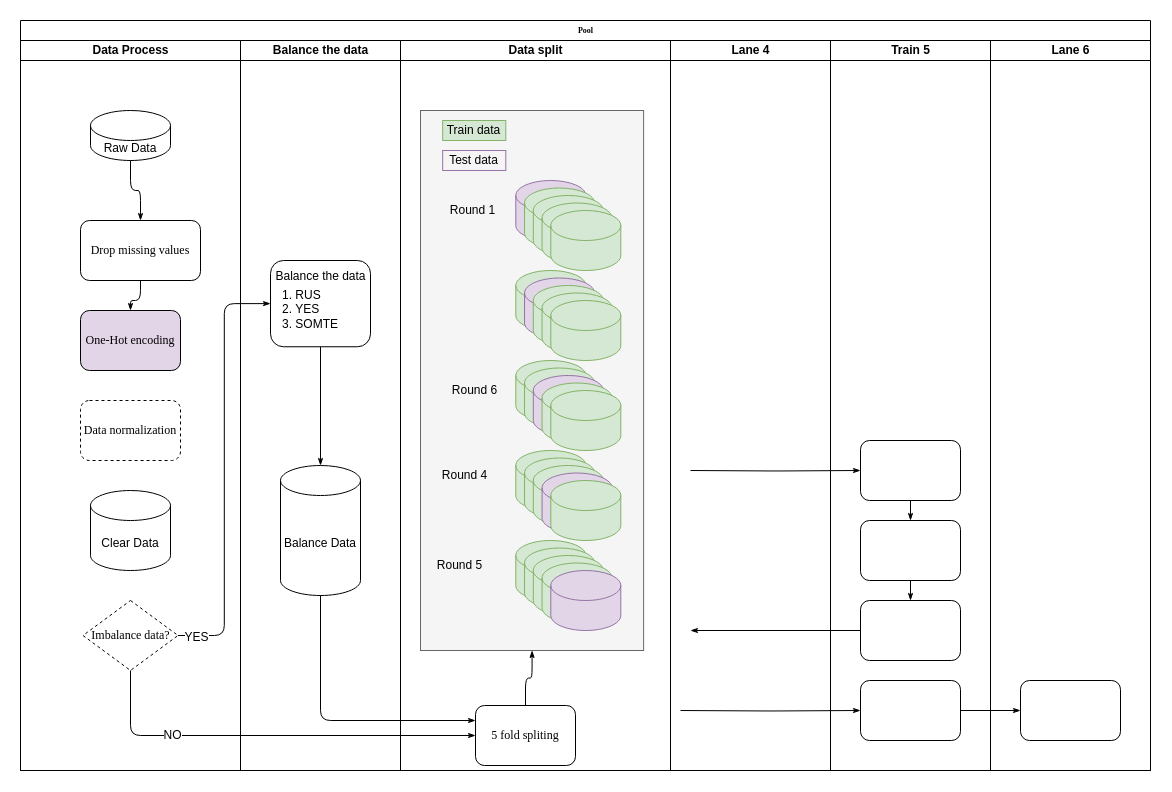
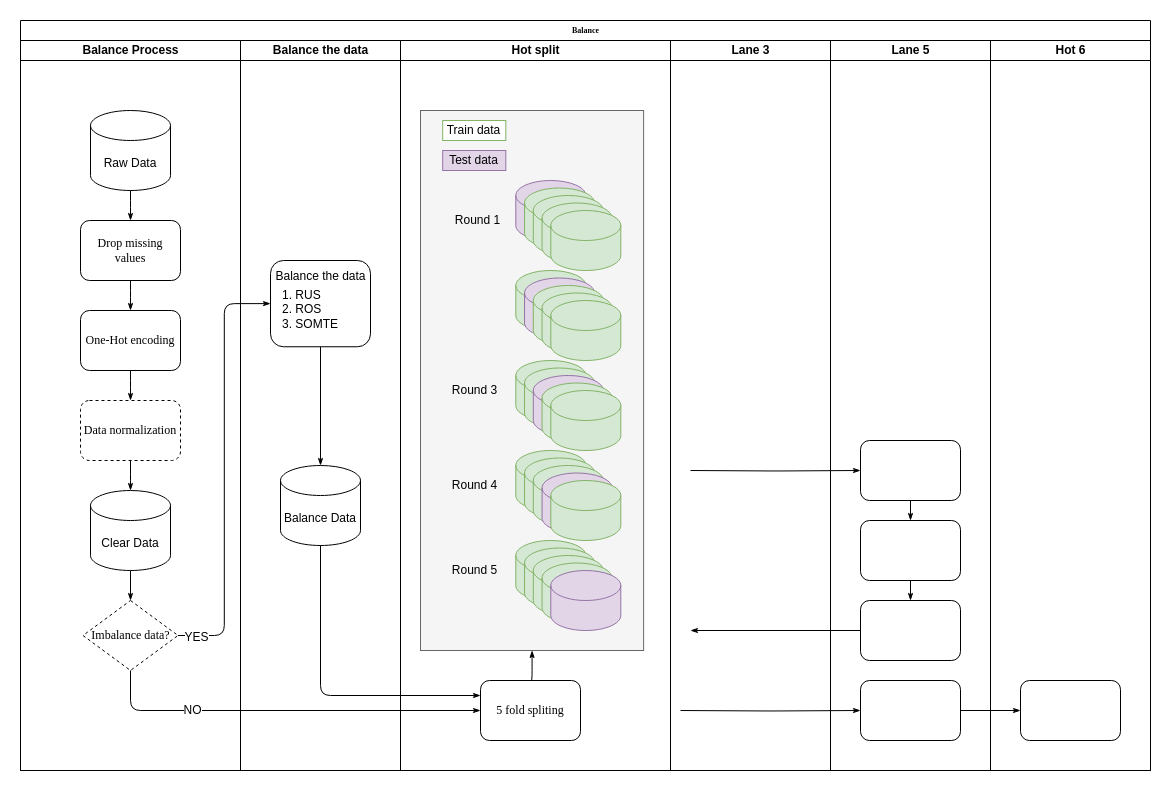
(586, 31) -> (586, 31)
(131, 51) -> (131, 51)
(536, 51) -> (536, 51)
(751, 51) -> (751, 51)
(911, 51) -> (911, 51)
(1071, 51) -> (1071, 51)
(474, 131) -> (474, 131)
(131, 136) -> (131, 151)
(474, 161) -> (474, 161)
(473, 211) -> (478, 221)
(141, 251) -> (131, 251)
(306, 310) -> (306, 310)
(131, 341) -> (131, 341)
none -> (131, 386)
(475, 391) -> (475, 391)
none -> (131, 472)
(464, 476) -> (474, 486)
(321, 531) -> (321, 506)
(459, 566) -> (474, 571)
none -> (131, 583)
(526, 736) -> (531, 711)
